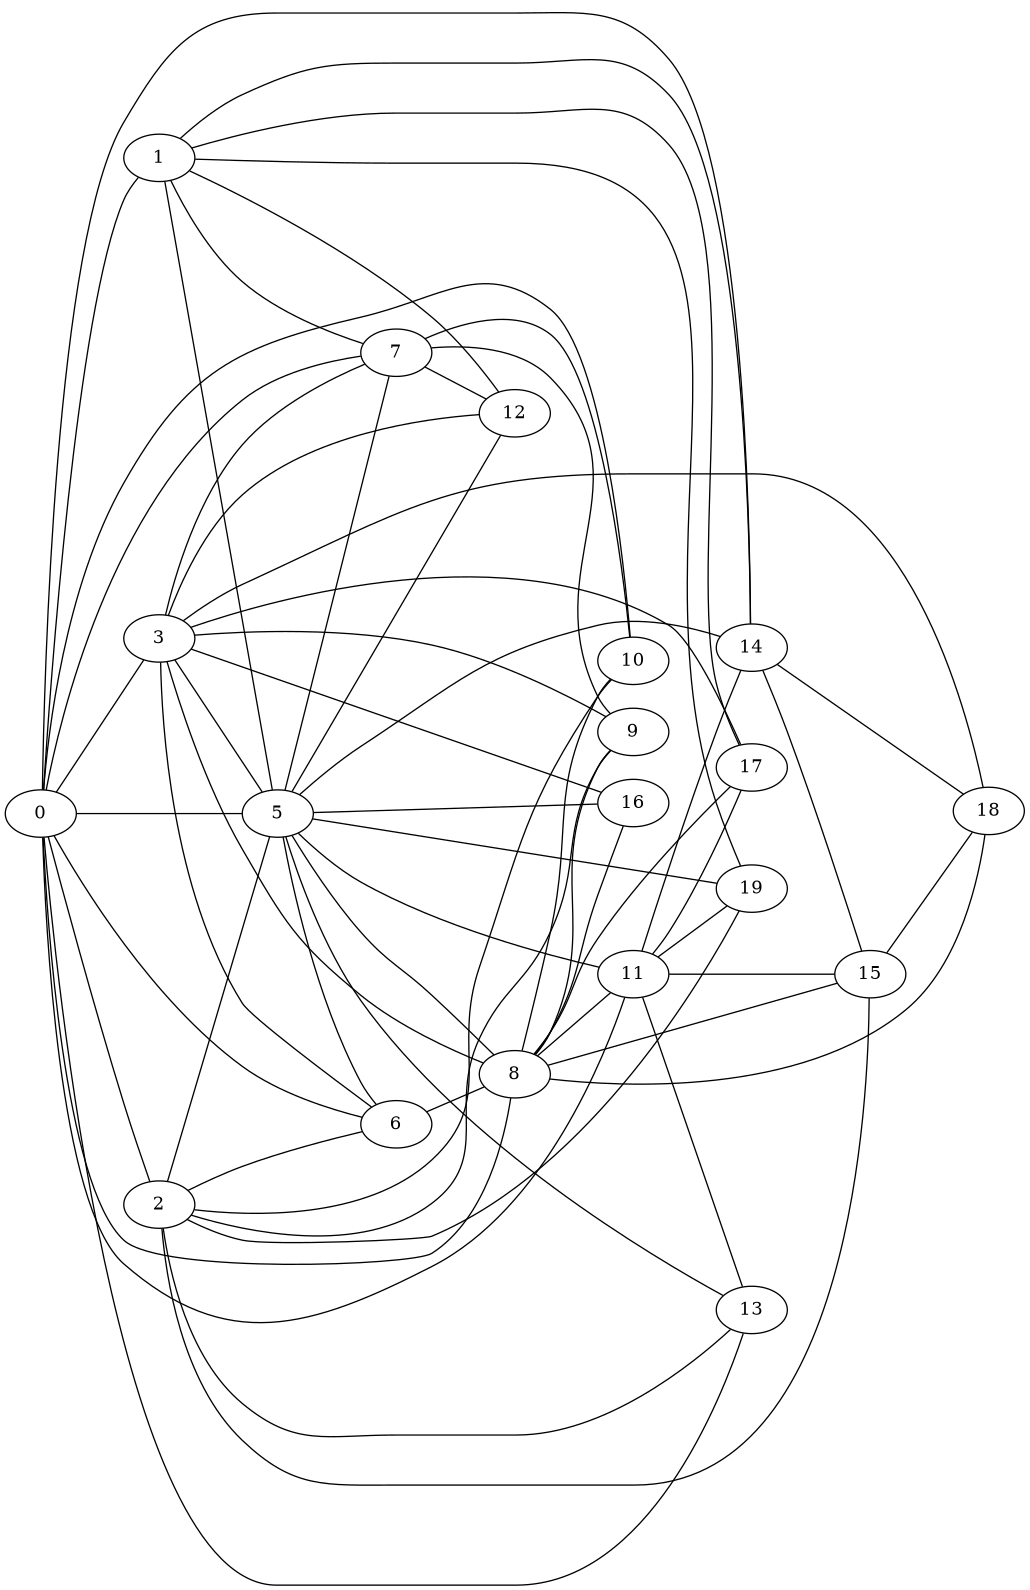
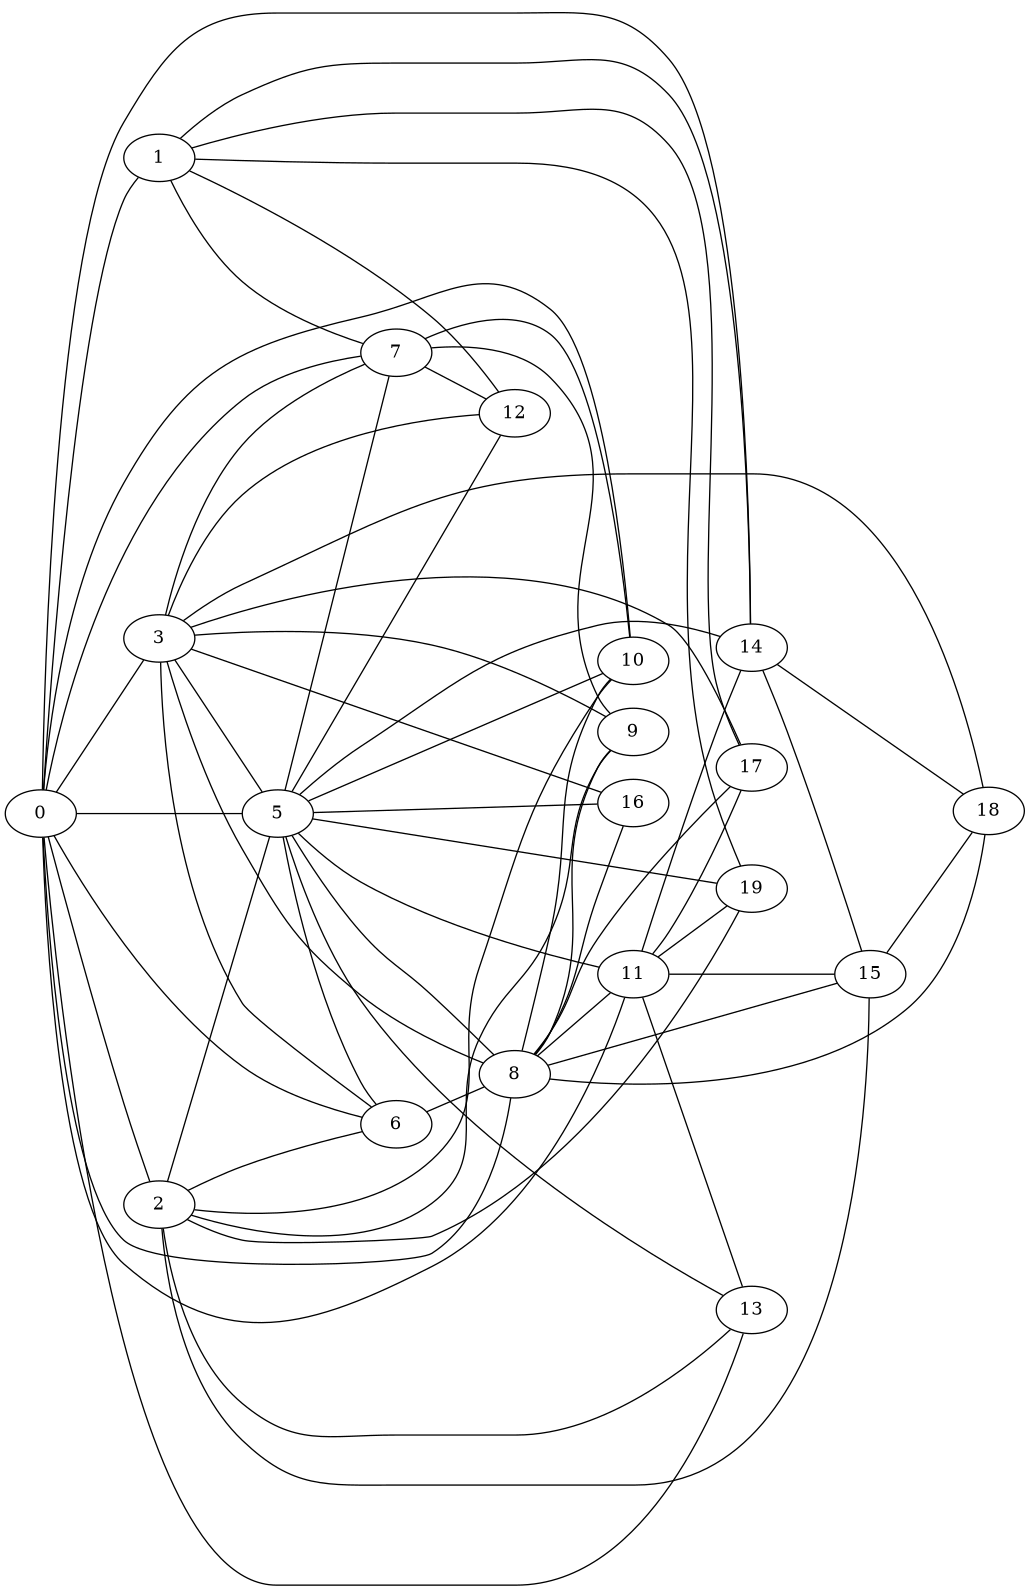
(221, 501) -> (463, 734)
